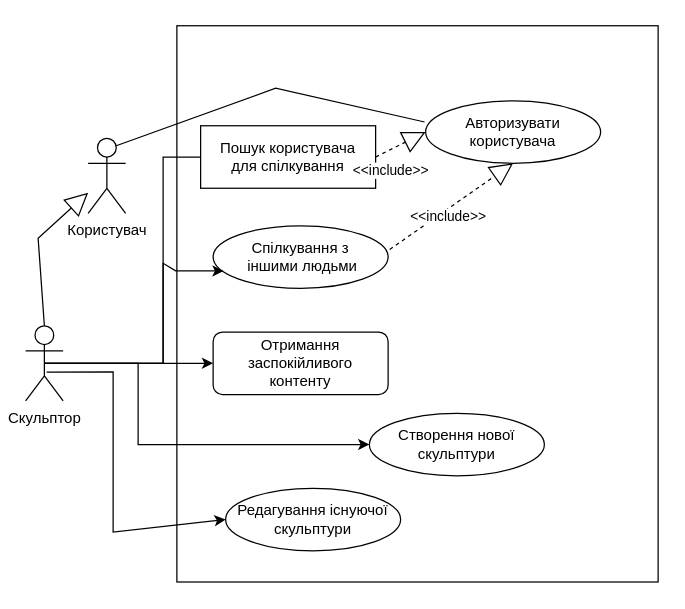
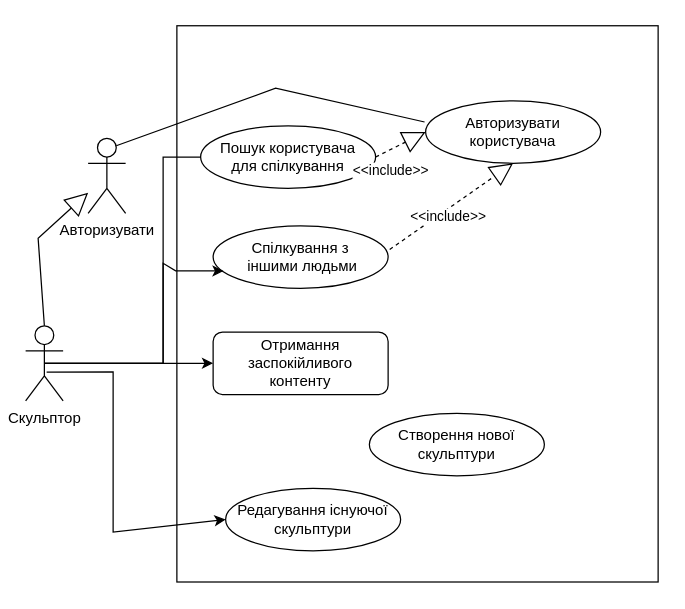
(288, 157) -> (288, 157)
(108, 231) -> (108, 231)
(210, 444) -> none
